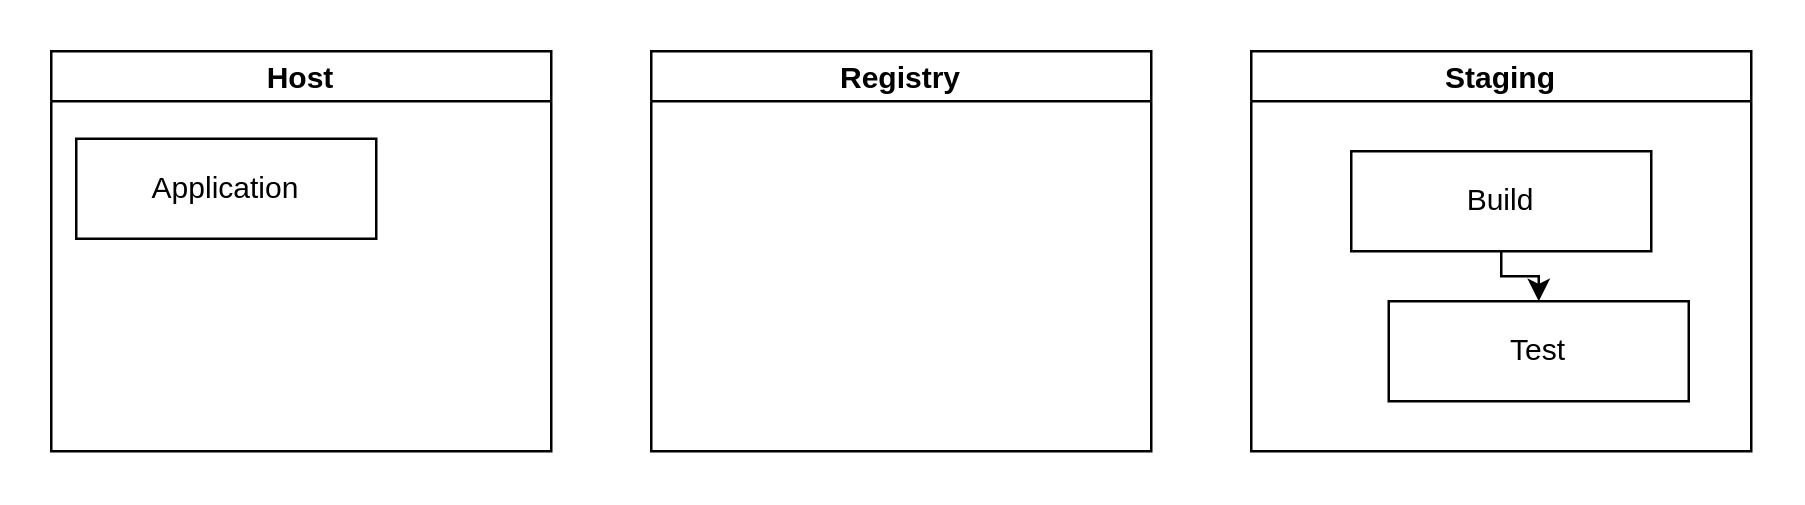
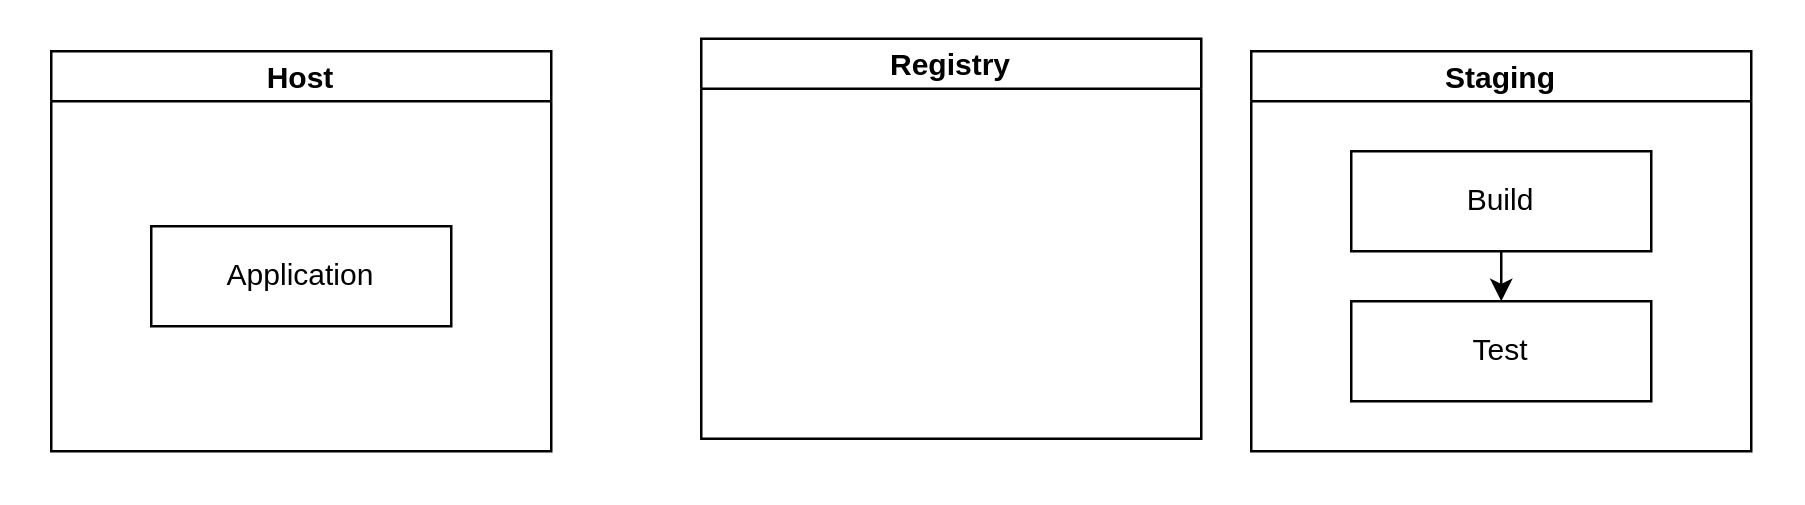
(226, 189) -> (301, 276)
(901, 251) -> (951, 239)
(1539, 351) -> (1501, 351)
